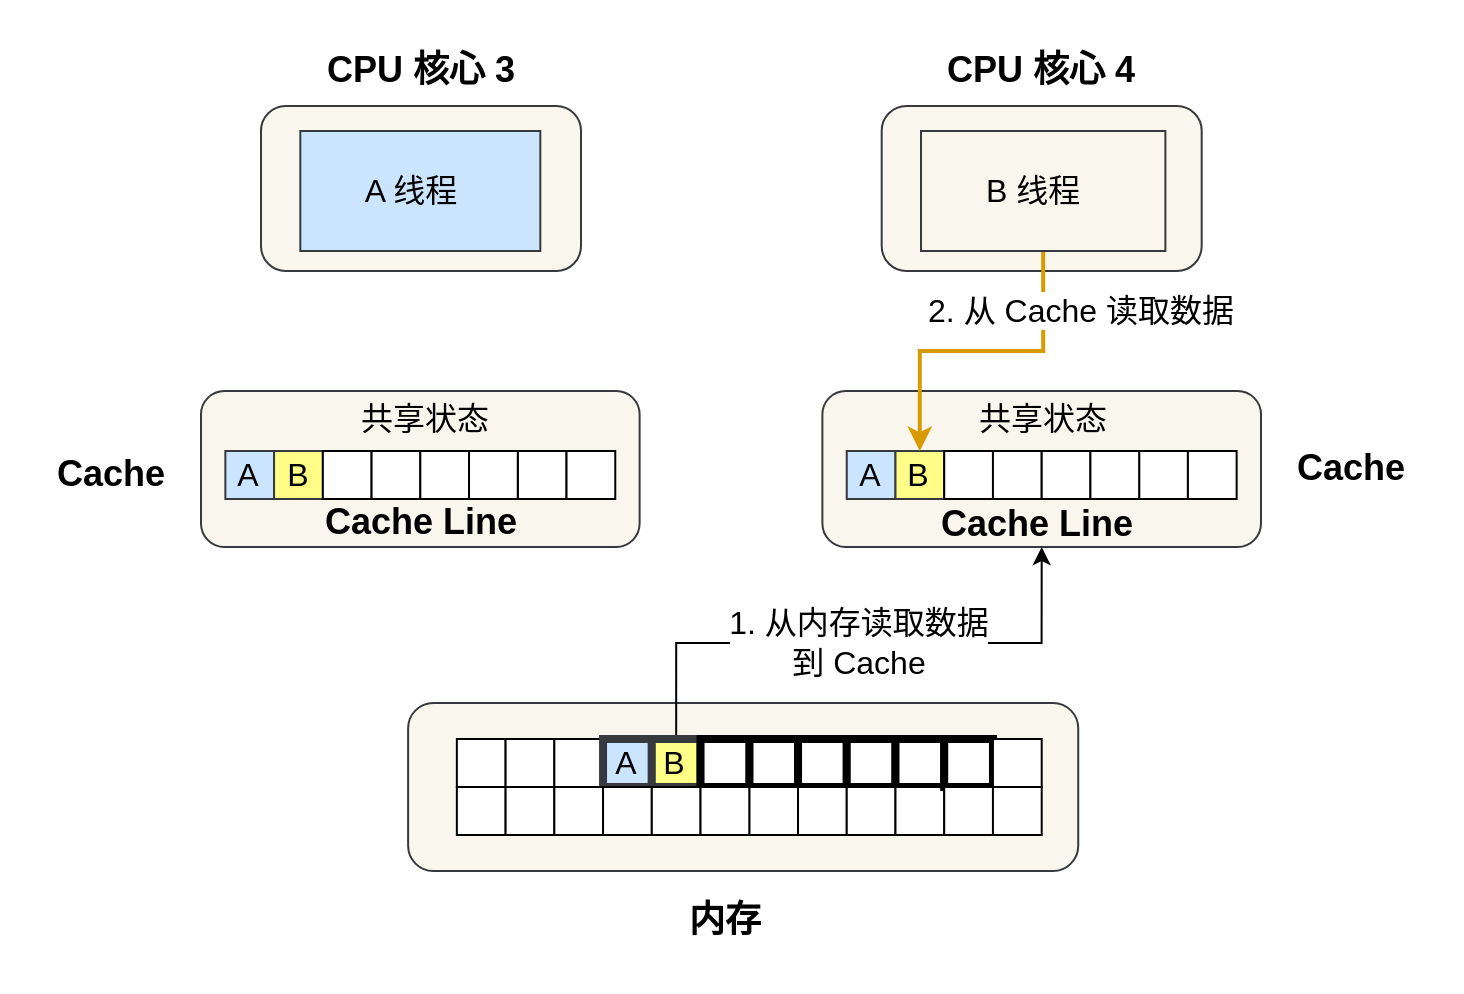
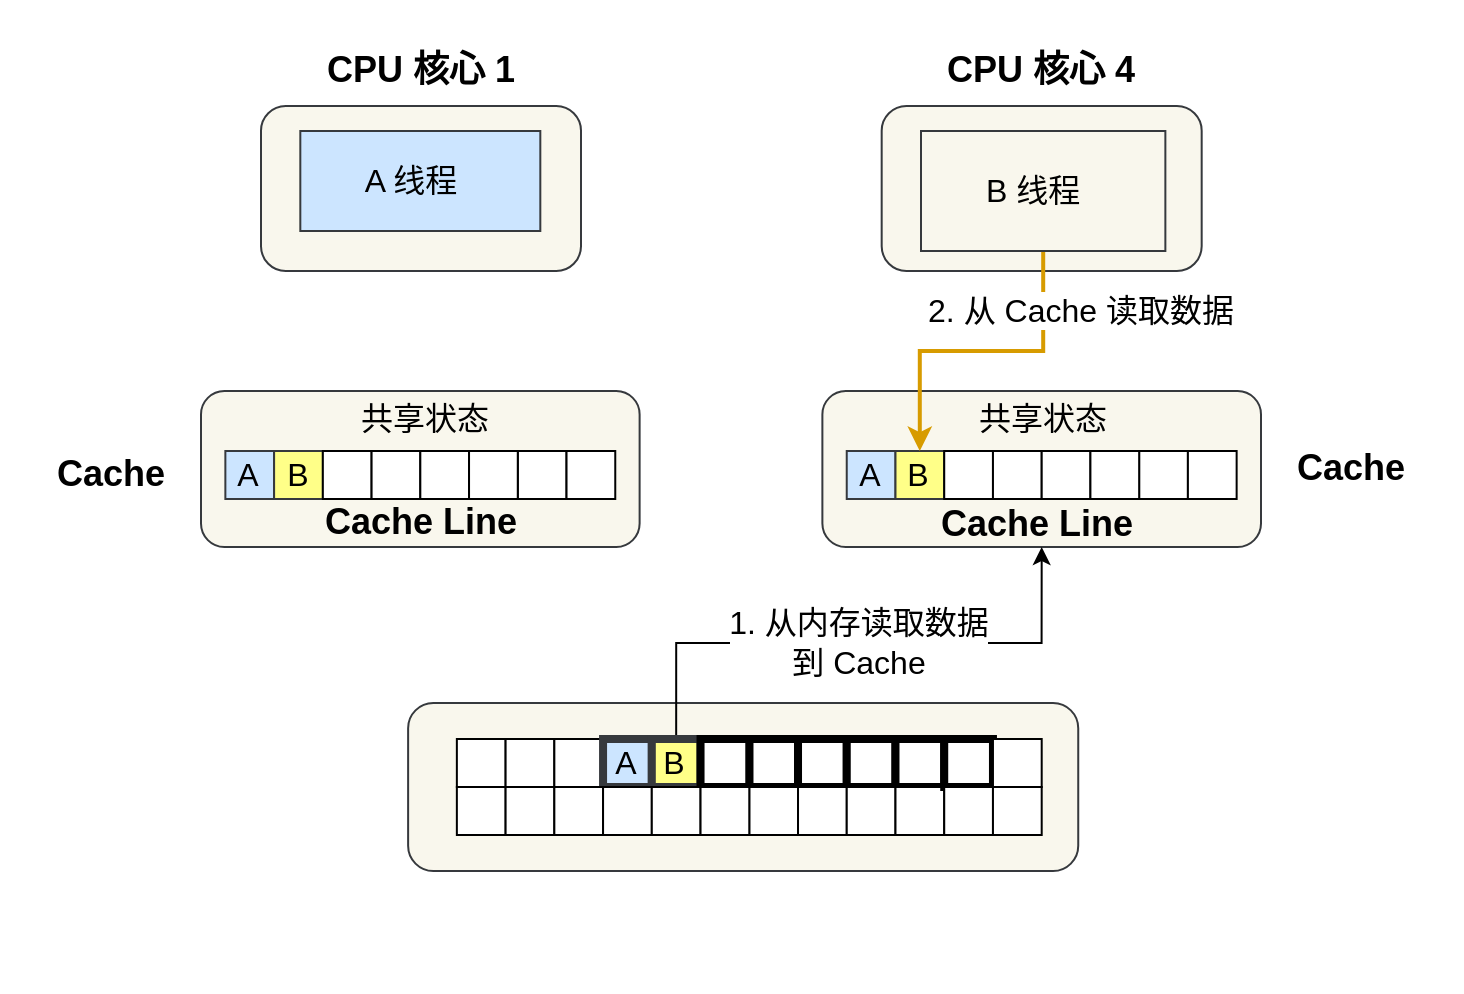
(422, 71) -> (422, 71)
(420, 191) -> (420, 181)
(725, 921) -> none
